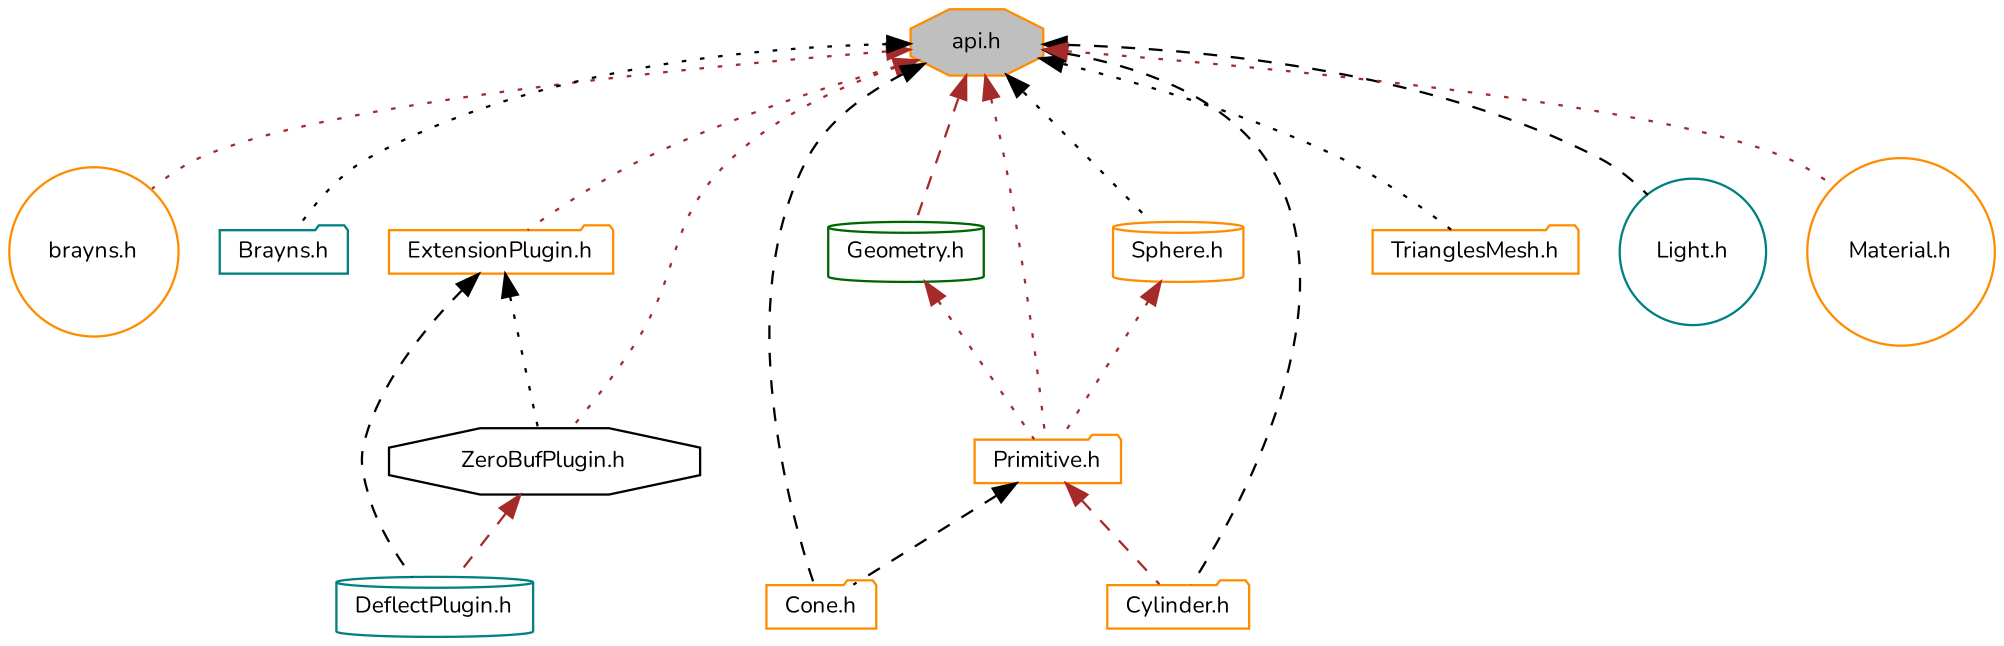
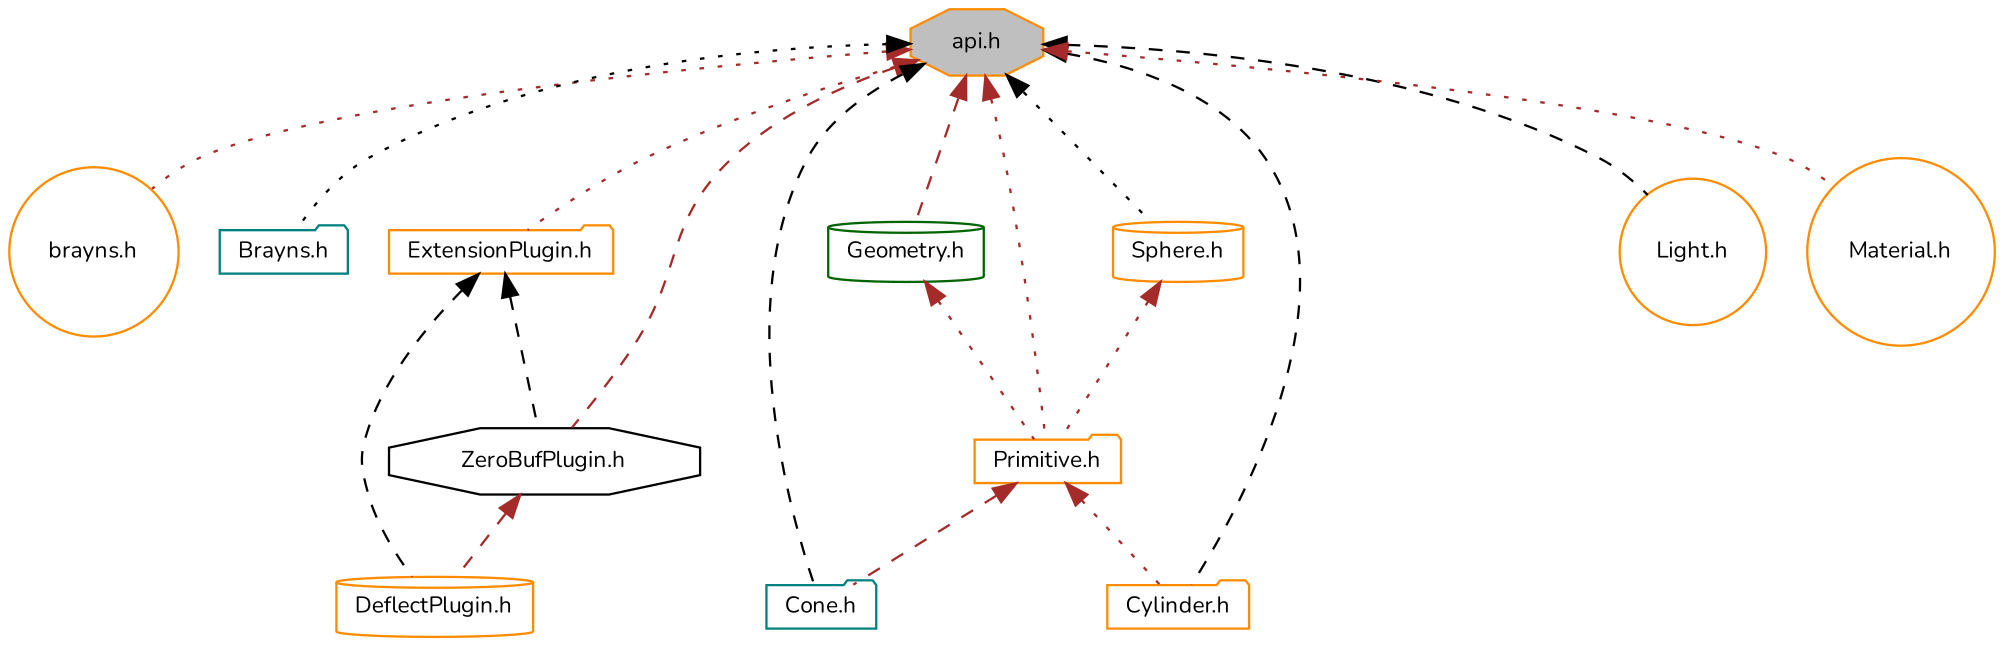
(693, 209) -> (693, 209)
(1476, 252) -> none
(1693, 252) -> (1693, 252)
(524, 362) -> (524, 362)
(925, 540) -> (925, 540)
(1120, 542) -> (1120, 542)
(435, 607) -> (435, 607)
(821, 607) -> (821, 607)
